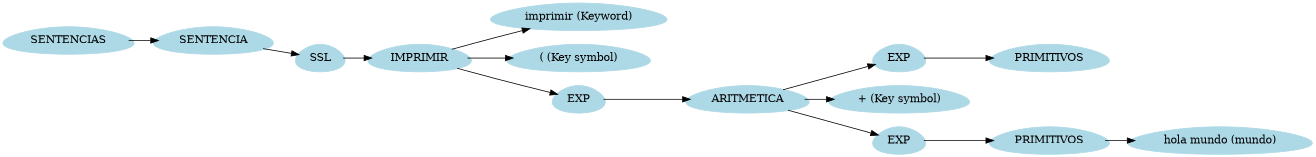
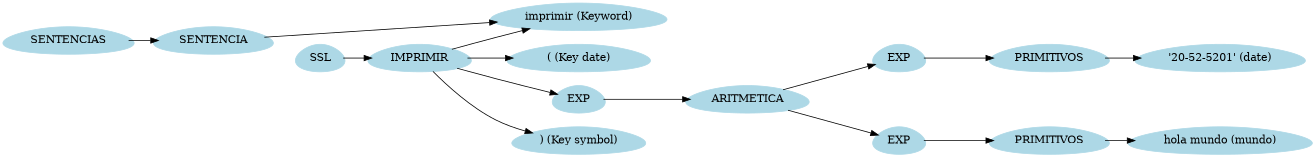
(277, 51) -> (377, 30)
(579, 58) -> (579, 58)
none -> (1220, 58)
(899, 99) -> none
none -> (579, 141)
